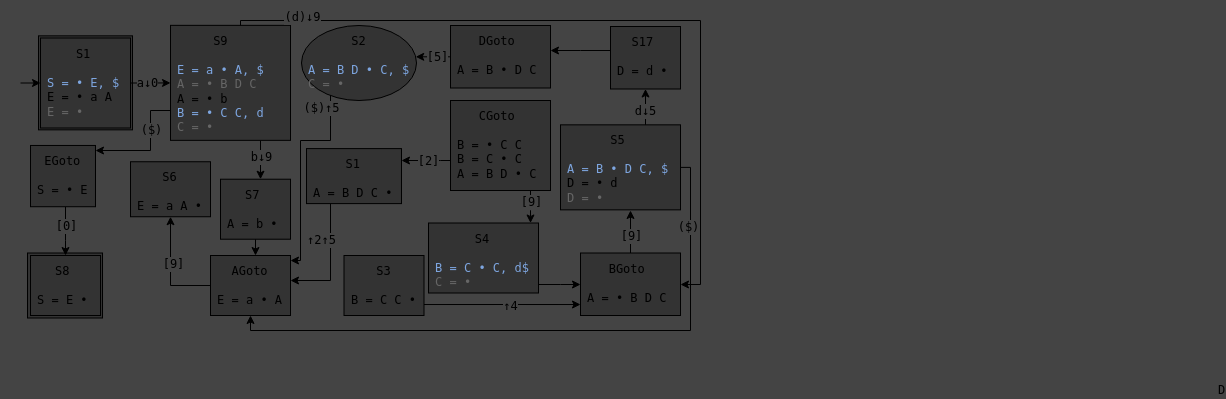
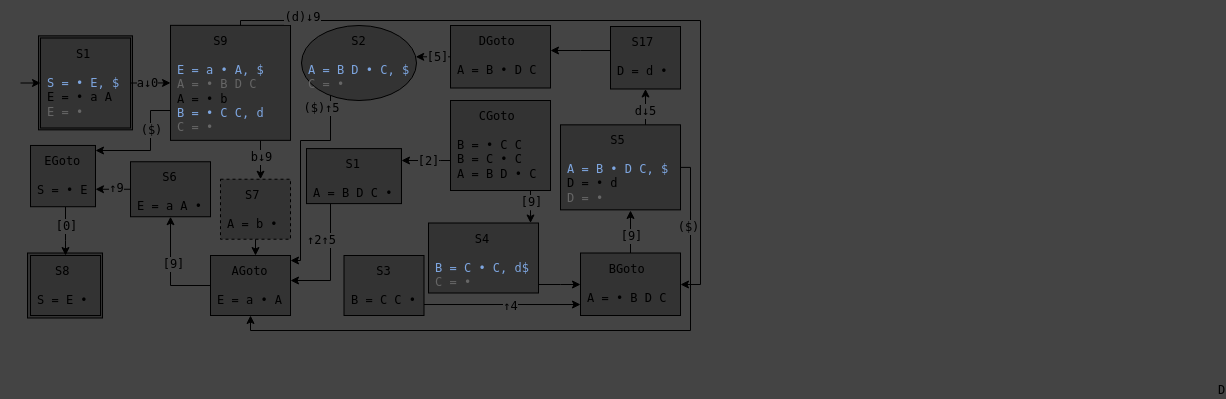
none -> (116, 189)
(256, 209) -> (256, 209)
